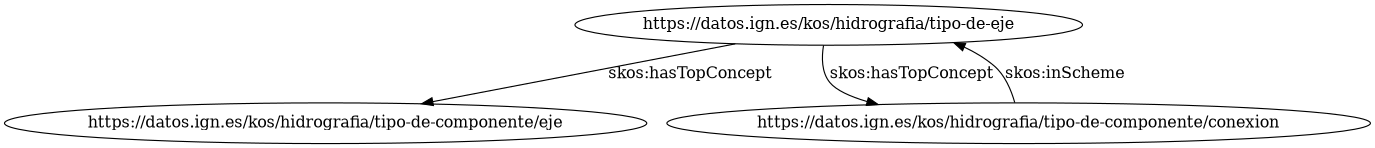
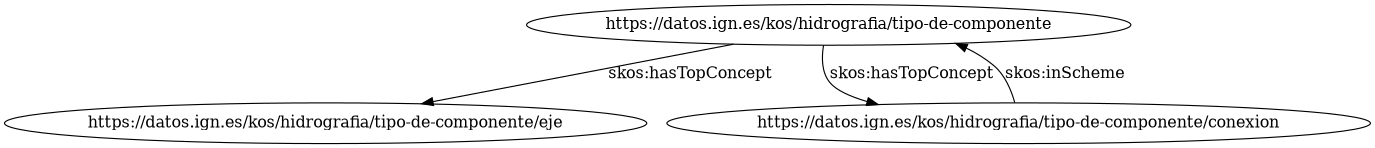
(829, 25) -> (829, 25)
